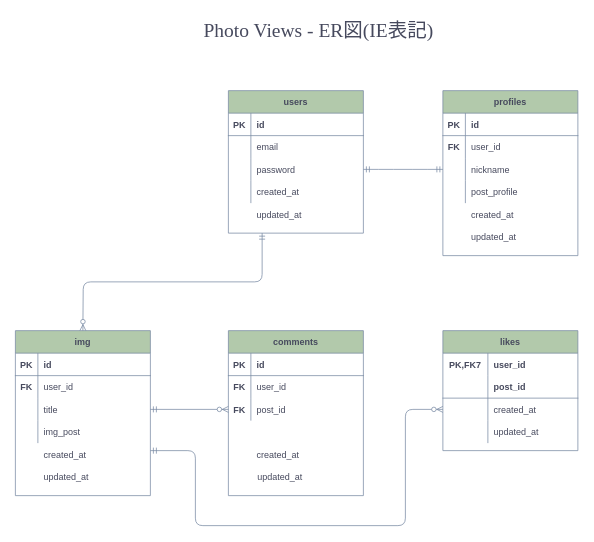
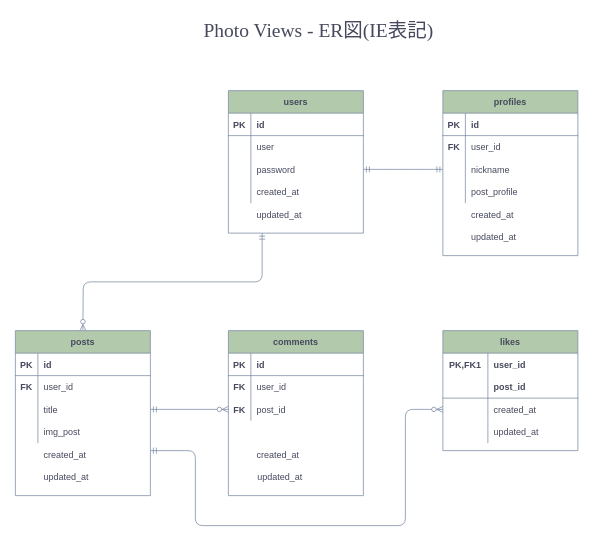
(267, 147) -> (267, 147)
(83, 342) -> (83, 342)
(465, 365) -> (465, 365)
